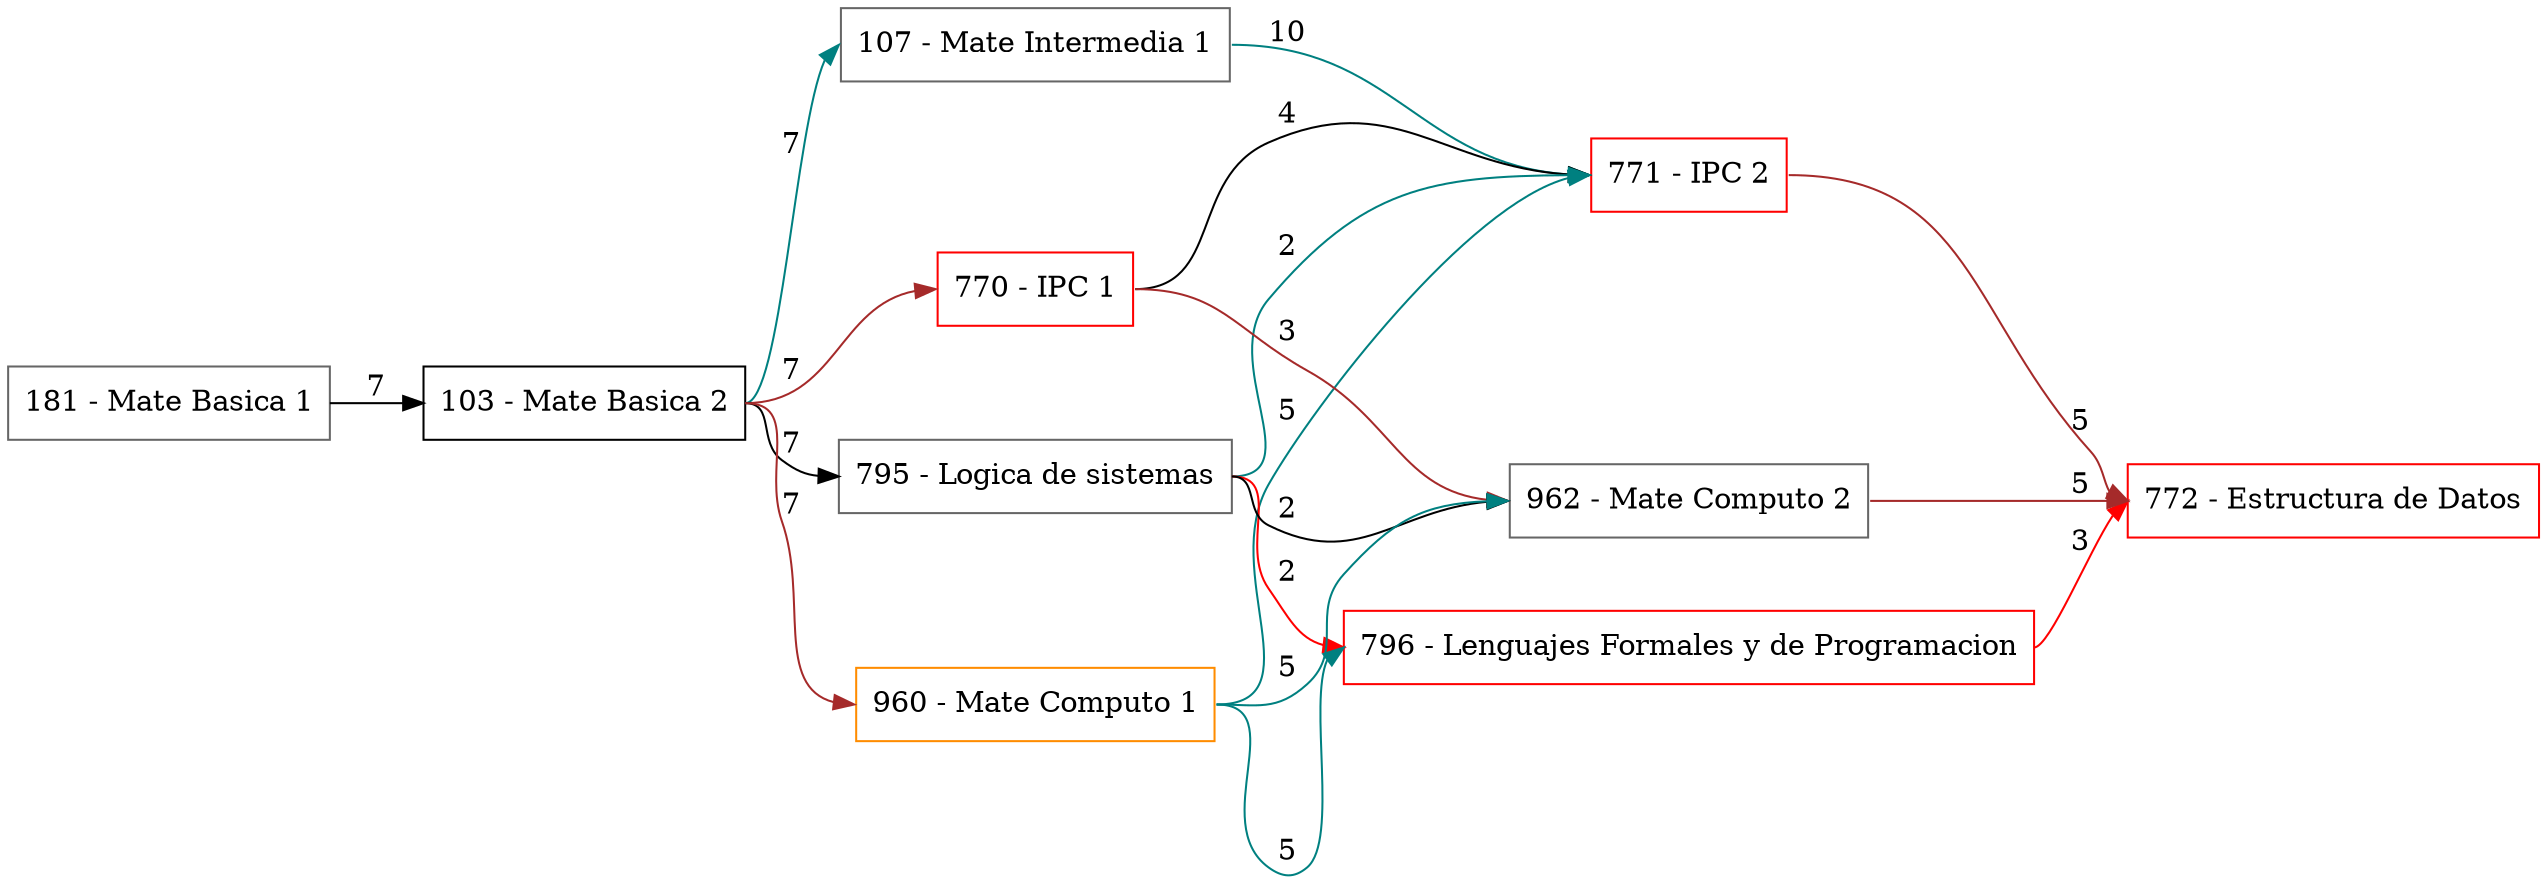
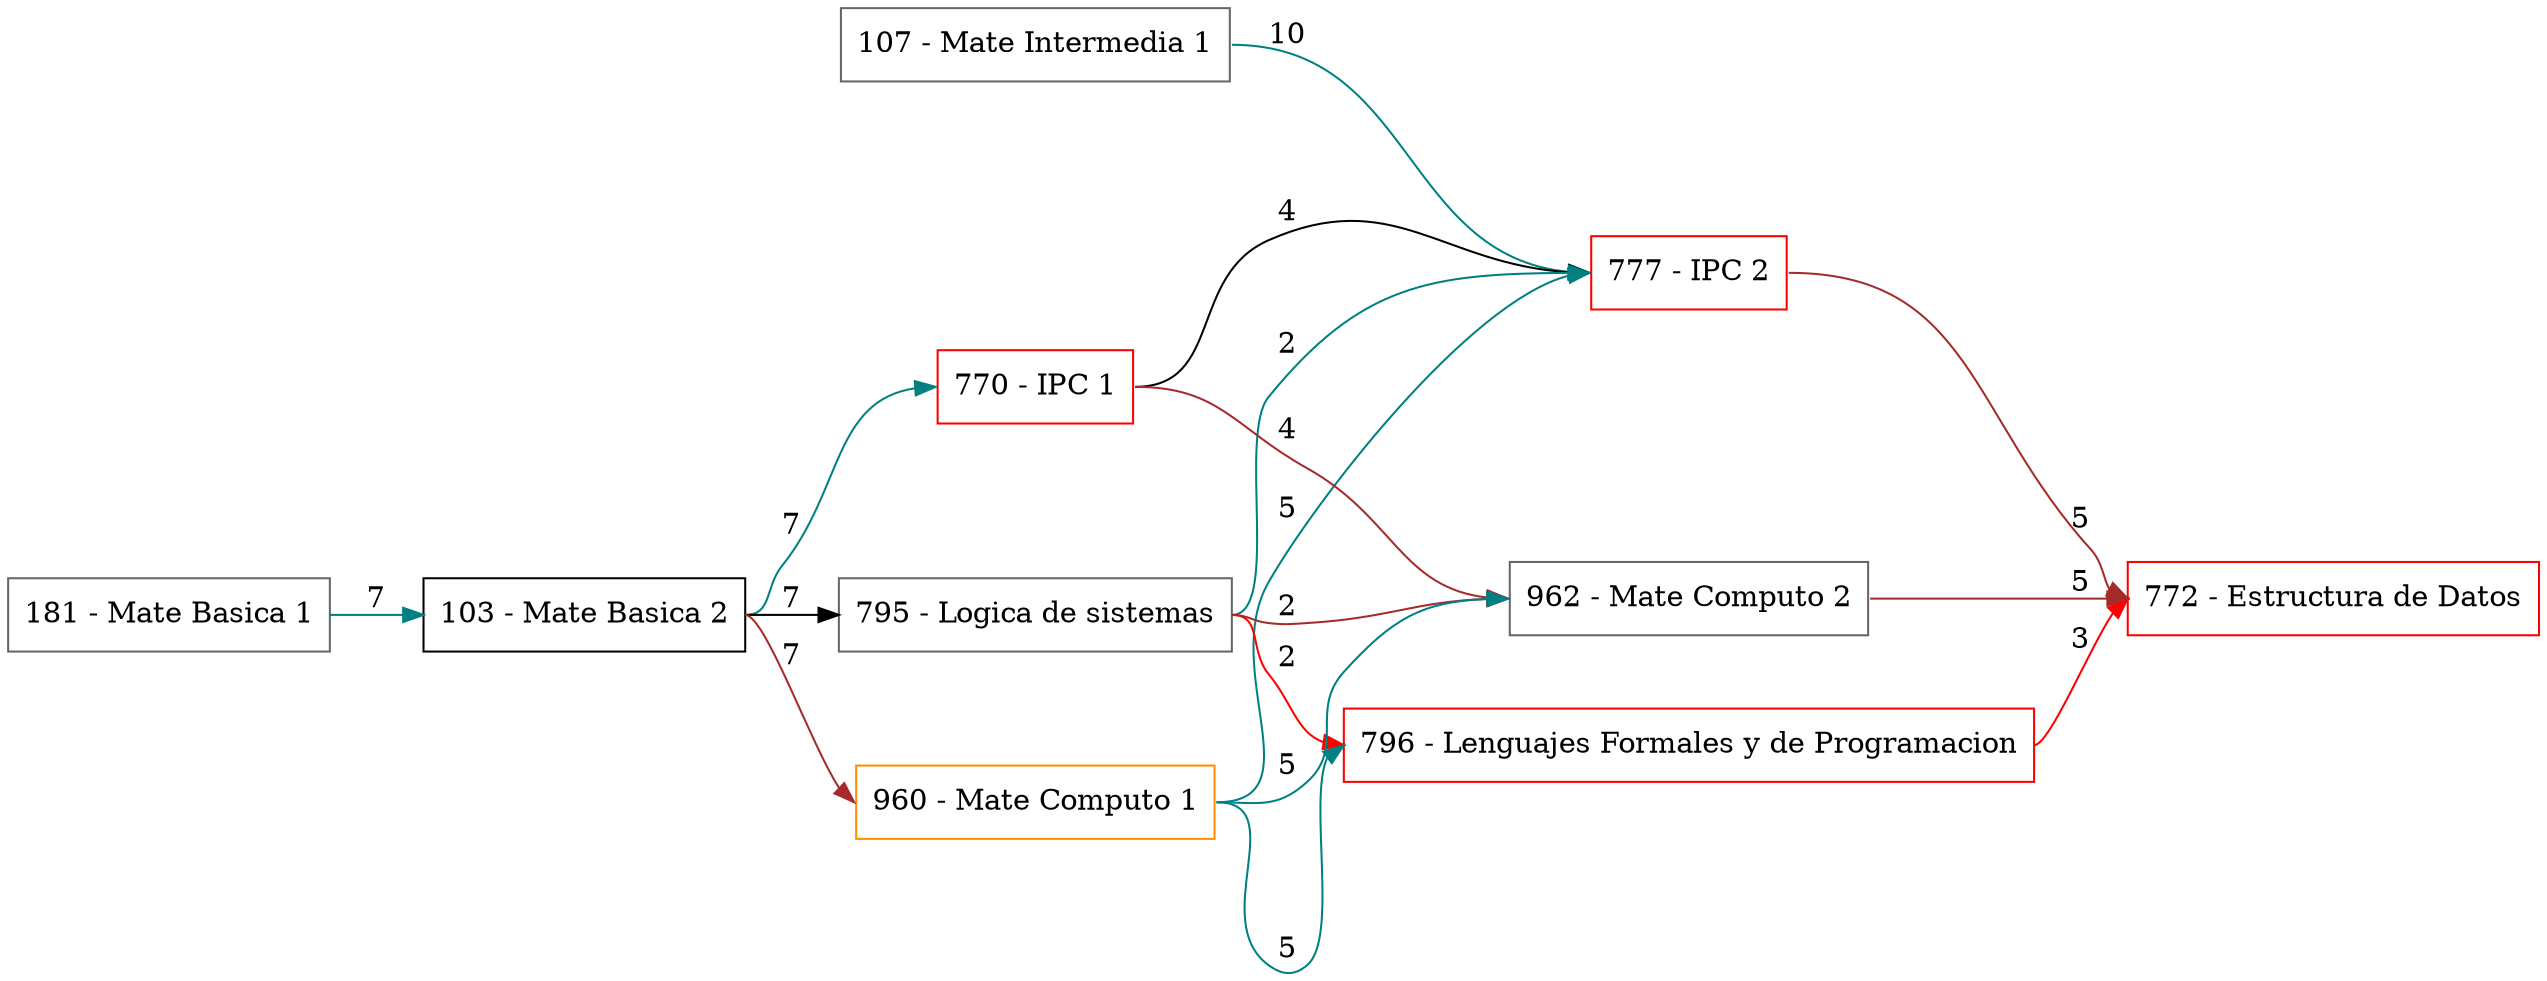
(1689, 175) -> (1689, 273)
(791, 234) -> none
(1288, 333) -> (1288, 431)
(834, 354) -> (823, 494)
(366, 403) -> (366, 615)
(1347, 540) -> (1359, 618)
